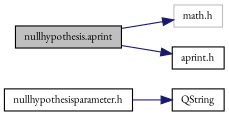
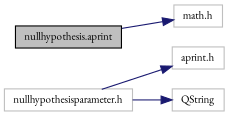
(141, 49) -> (132, 79)
(198, 58) -> (198, 58)
(68, 100) -> (68, 100)
(198, 100) -> (198, 100)
